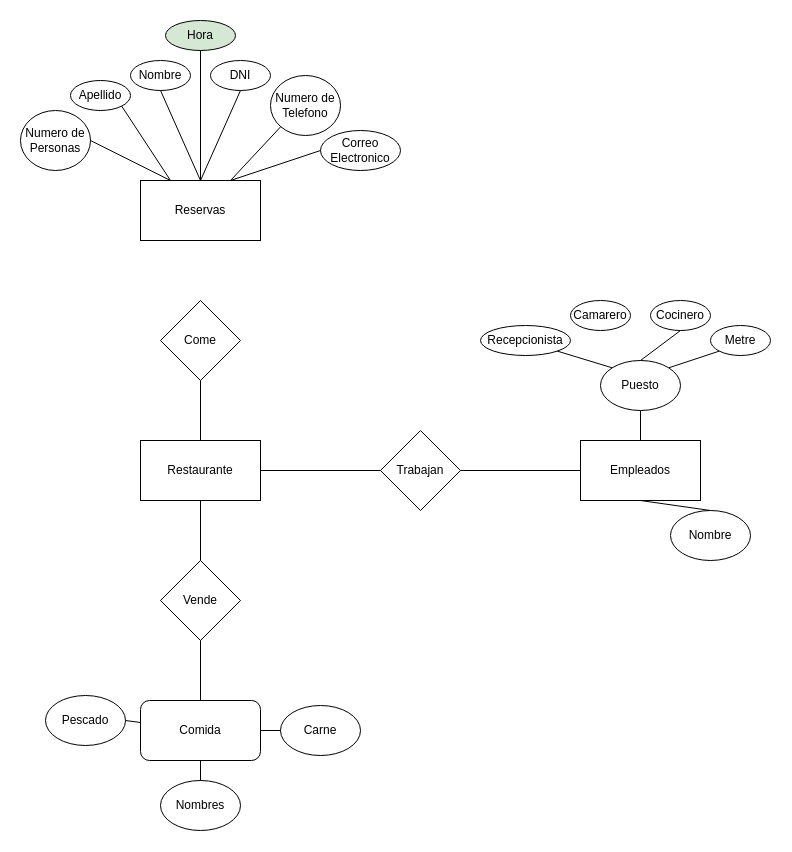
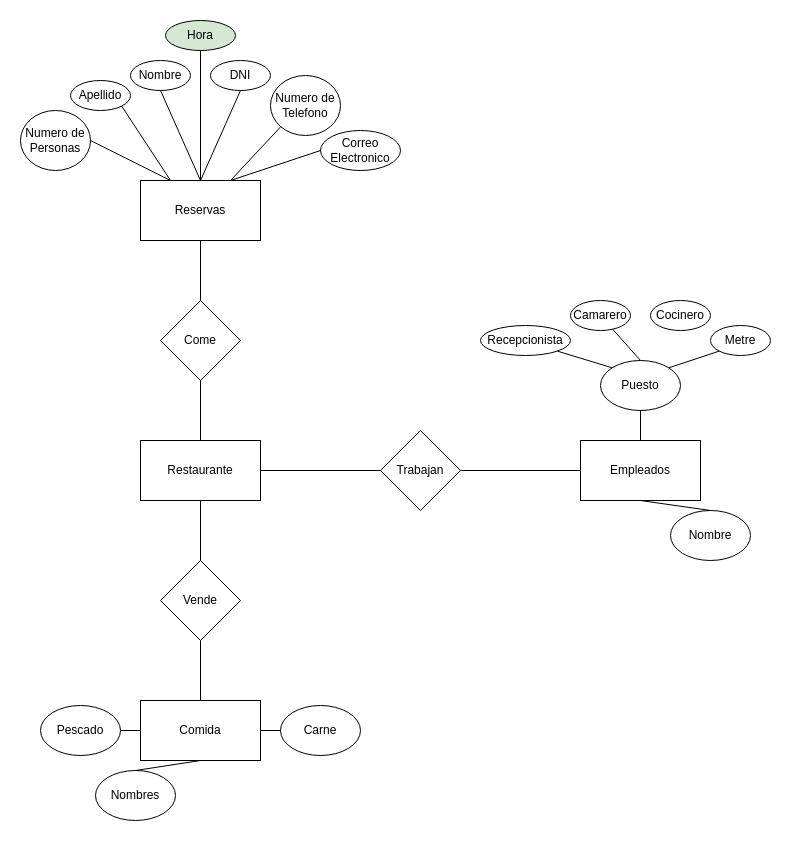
none -> (201, 271)
(661, 346) -> (627, 345)
(86, 721) -> (81, 731)
(201, 731) -> (201, 731)
(201, 806) -> (136, 796)
